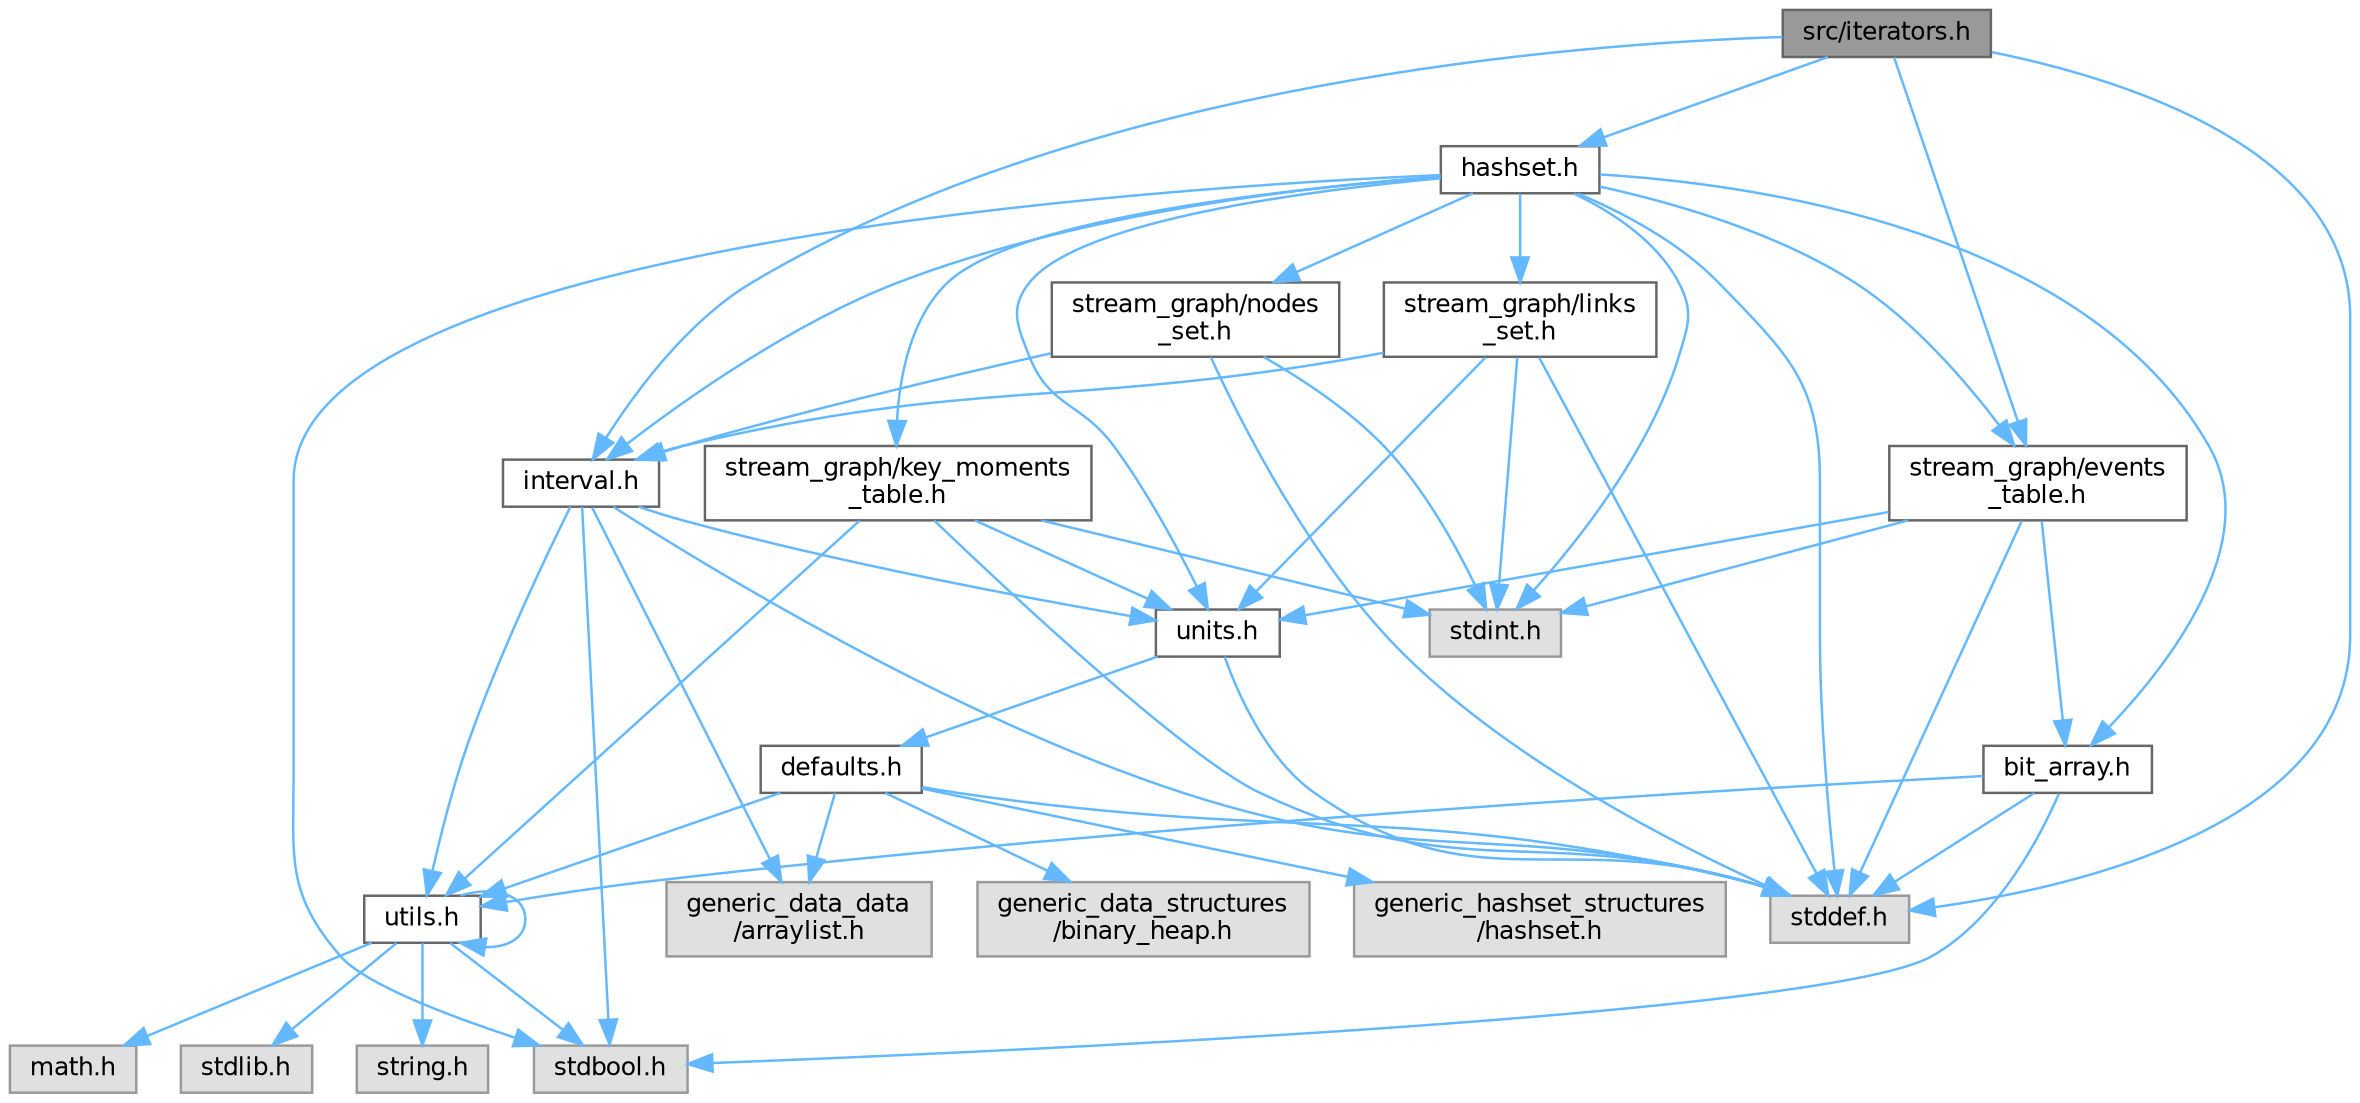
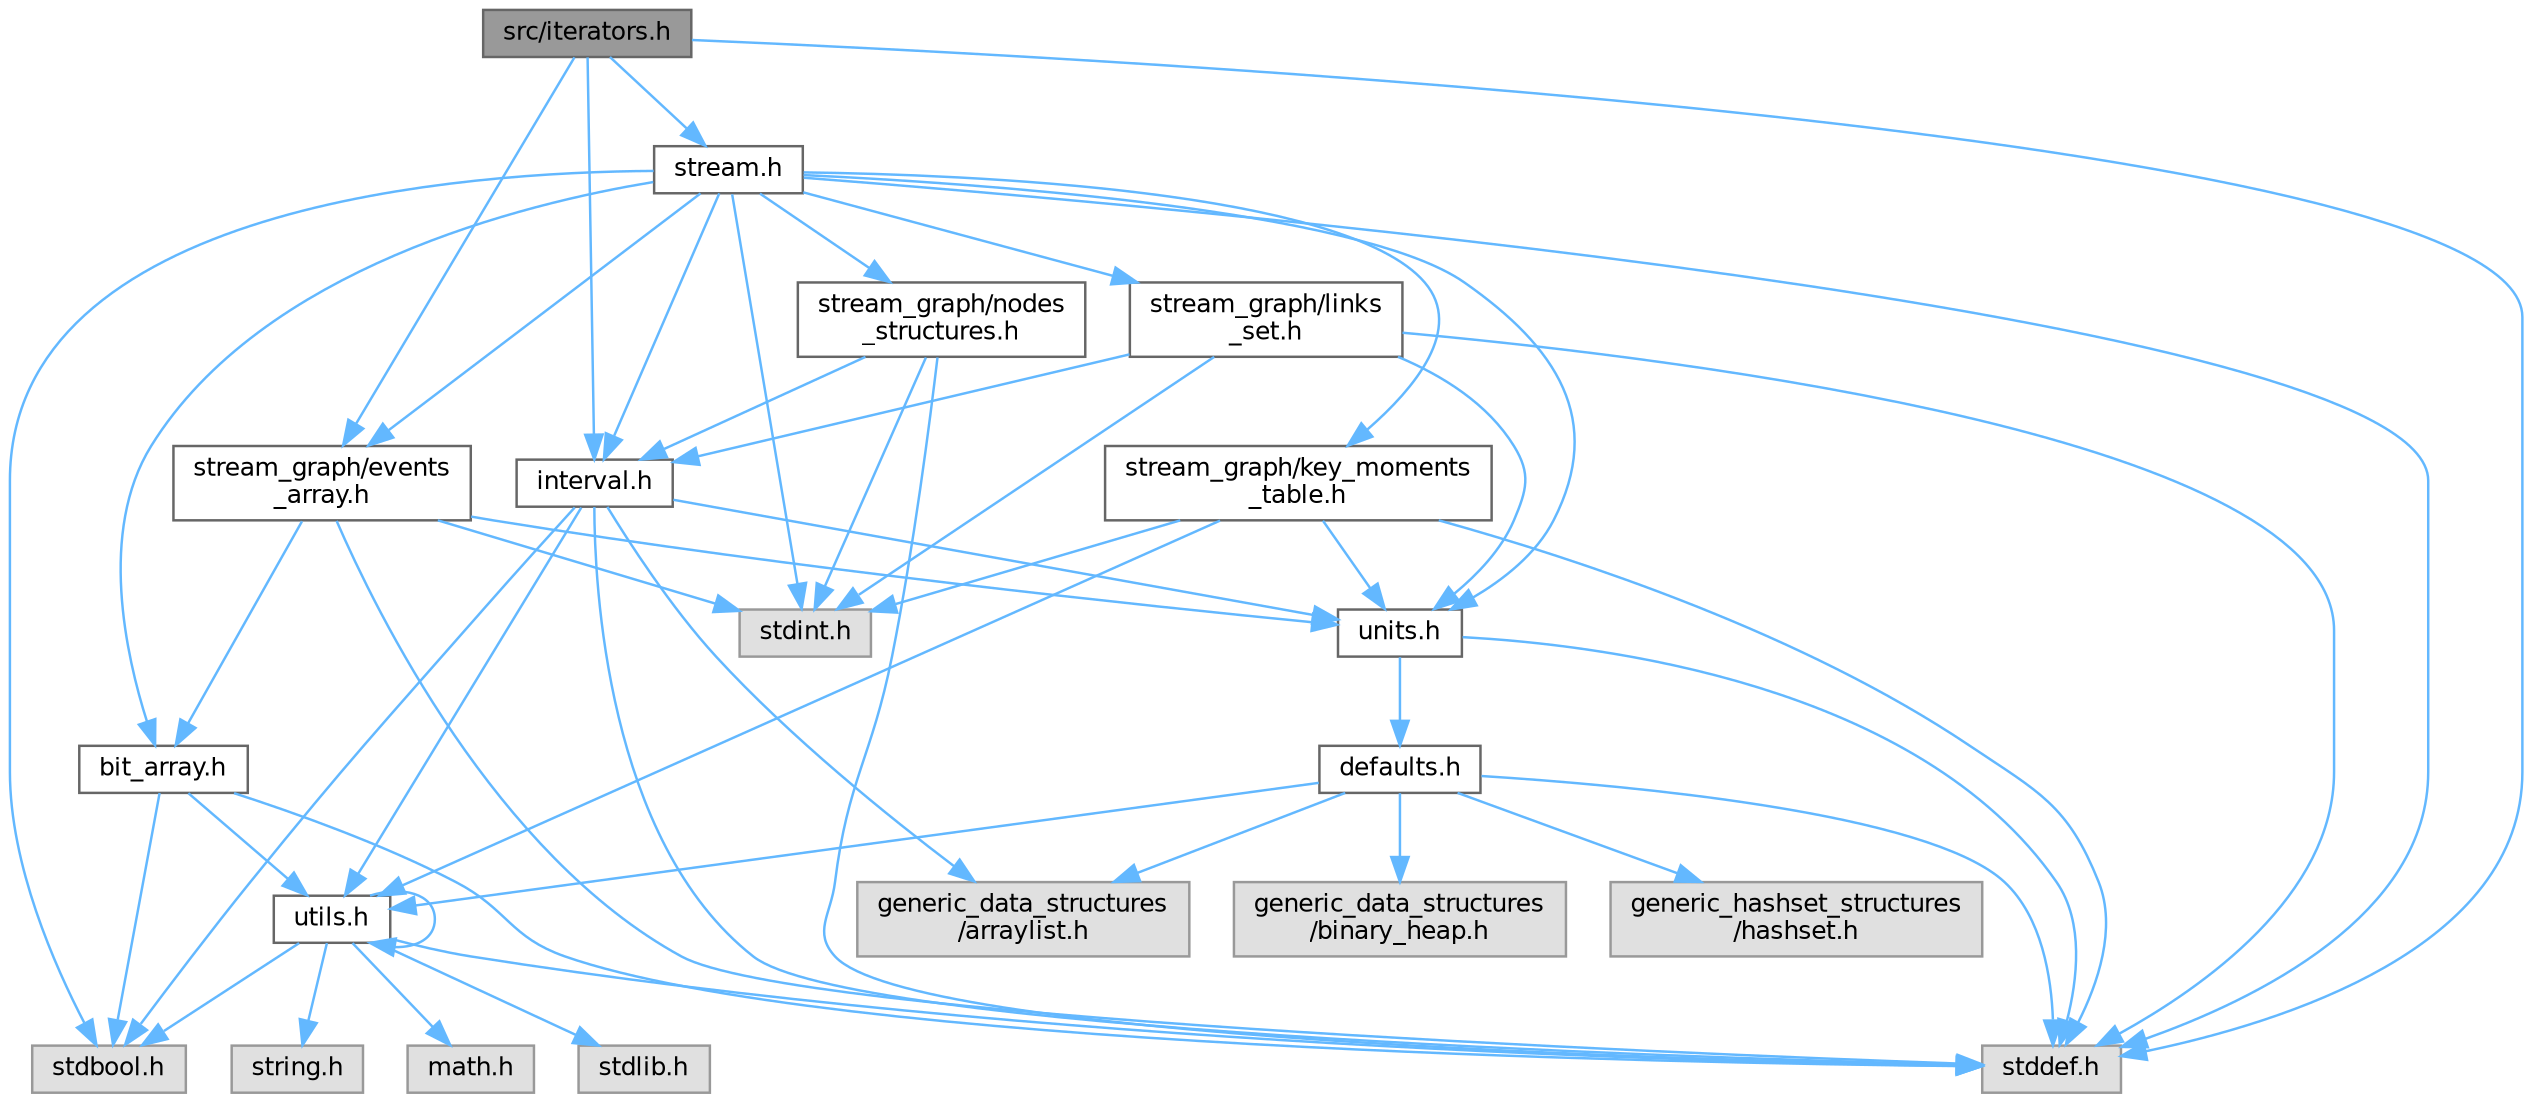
(1520, 170) -> (728, 170)
(1196, 320) -> (942, 320)
(2038, 483) -> (322, 483)
(799, 919) -> (1023, 919)
none -> (1171, 1032)
